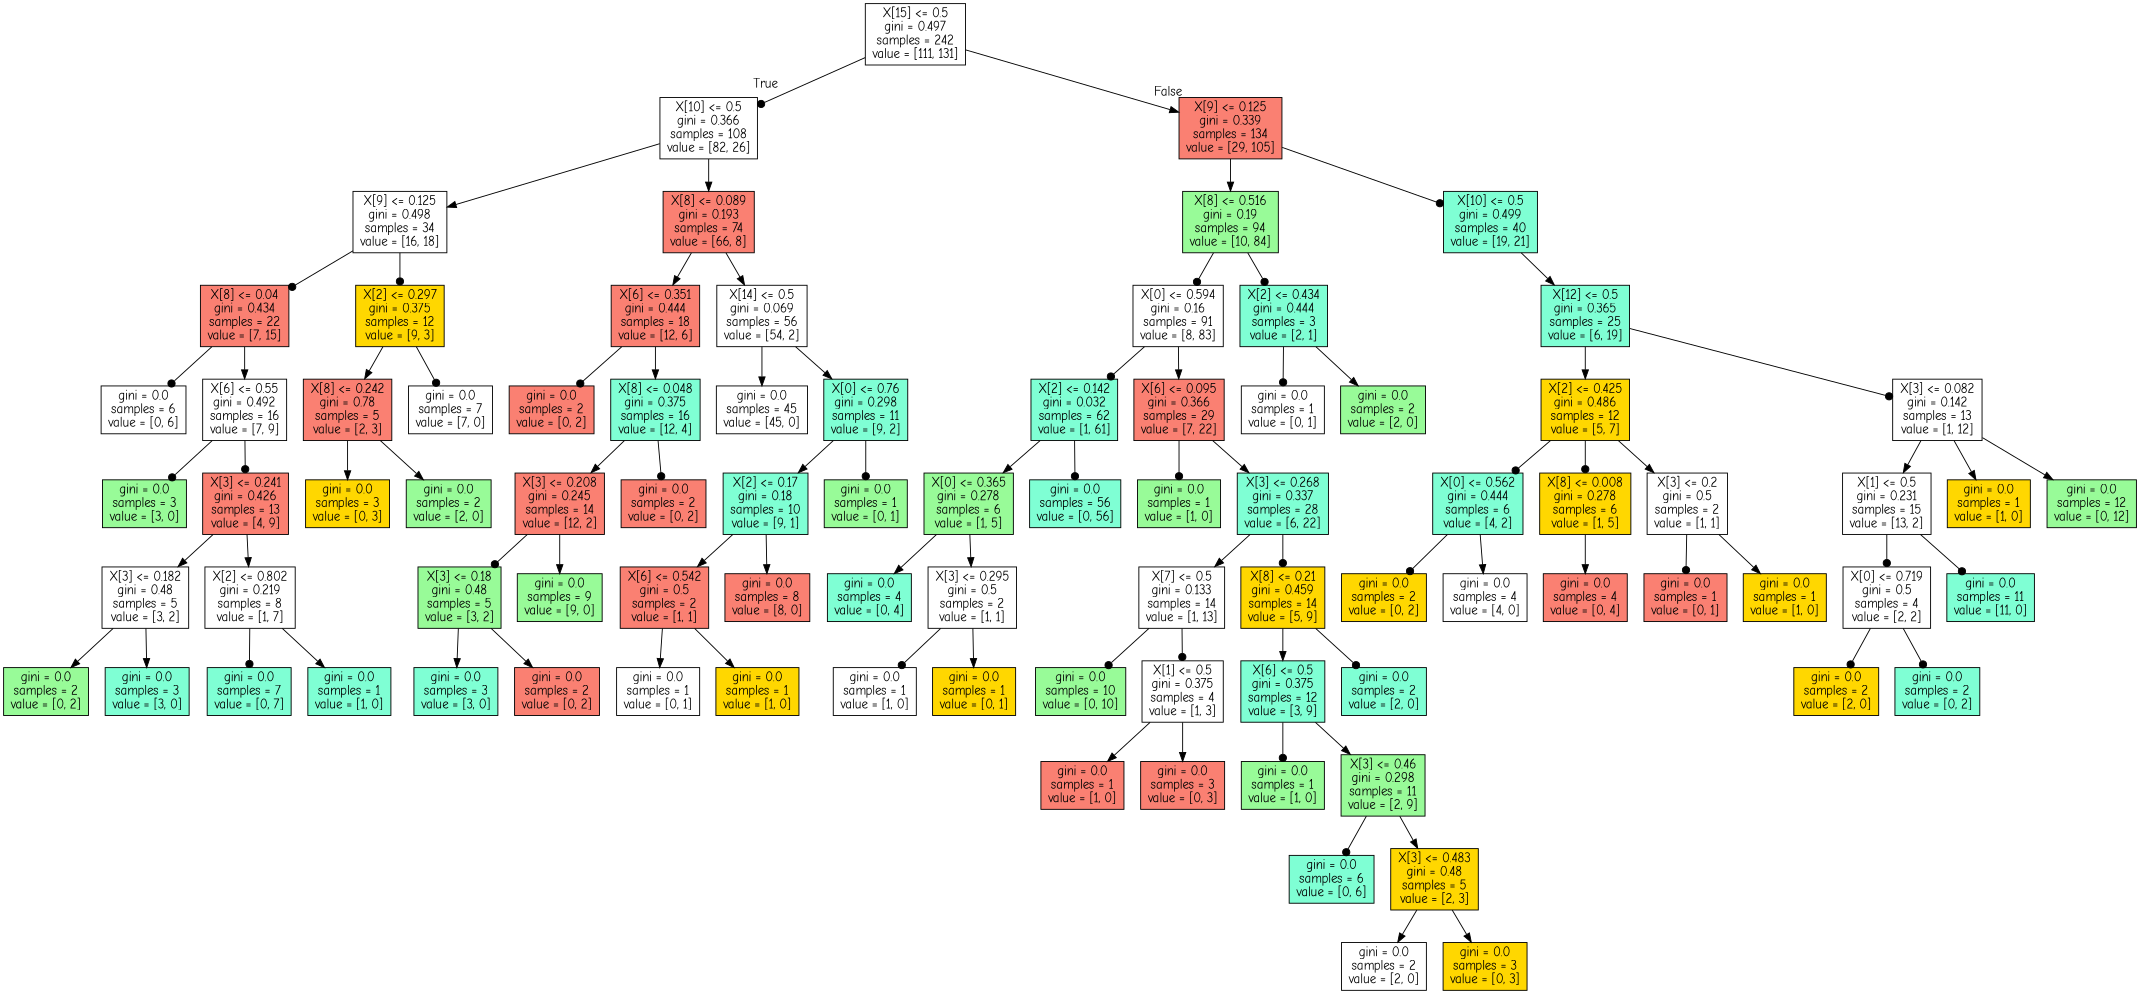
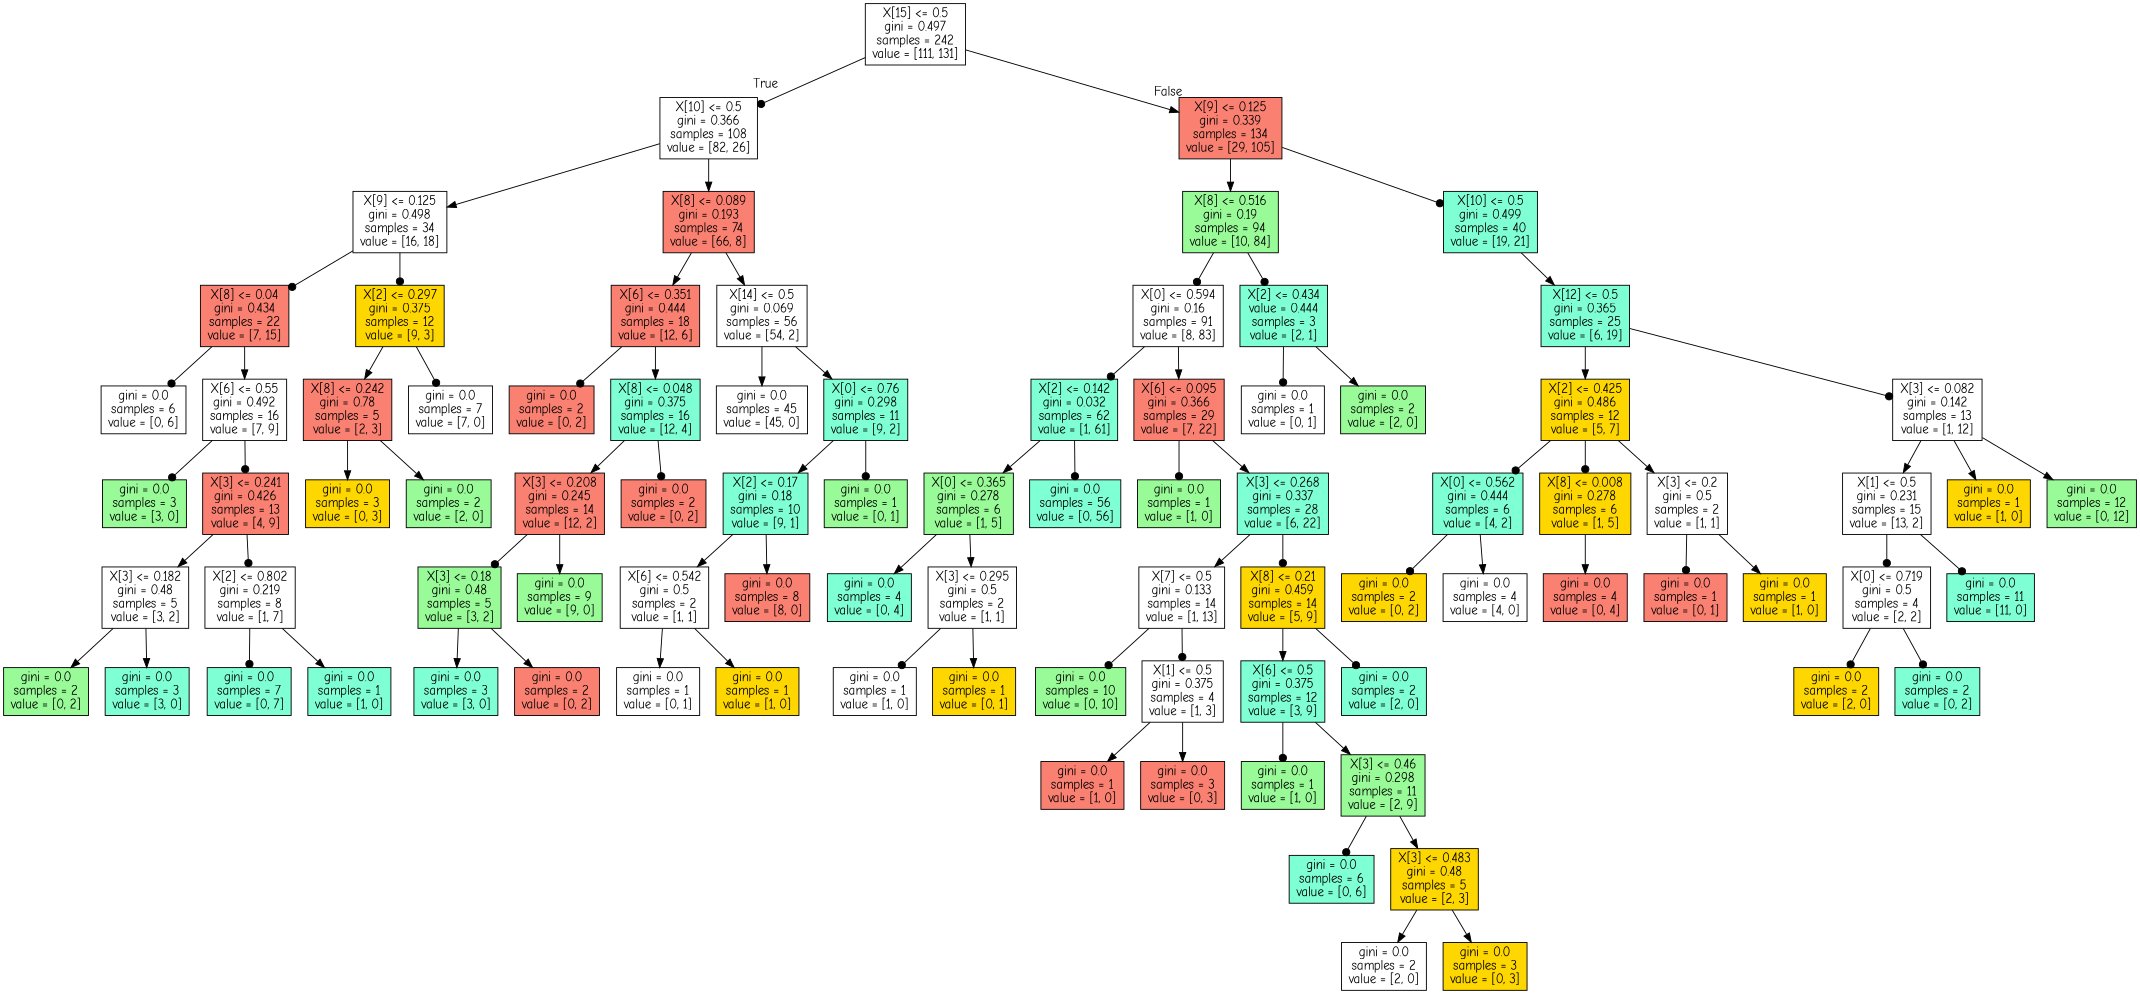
(1284, 316) -> (1284, 316)
(248, 546) -> (248, 547)
(664, 598) -> (664, 598)
